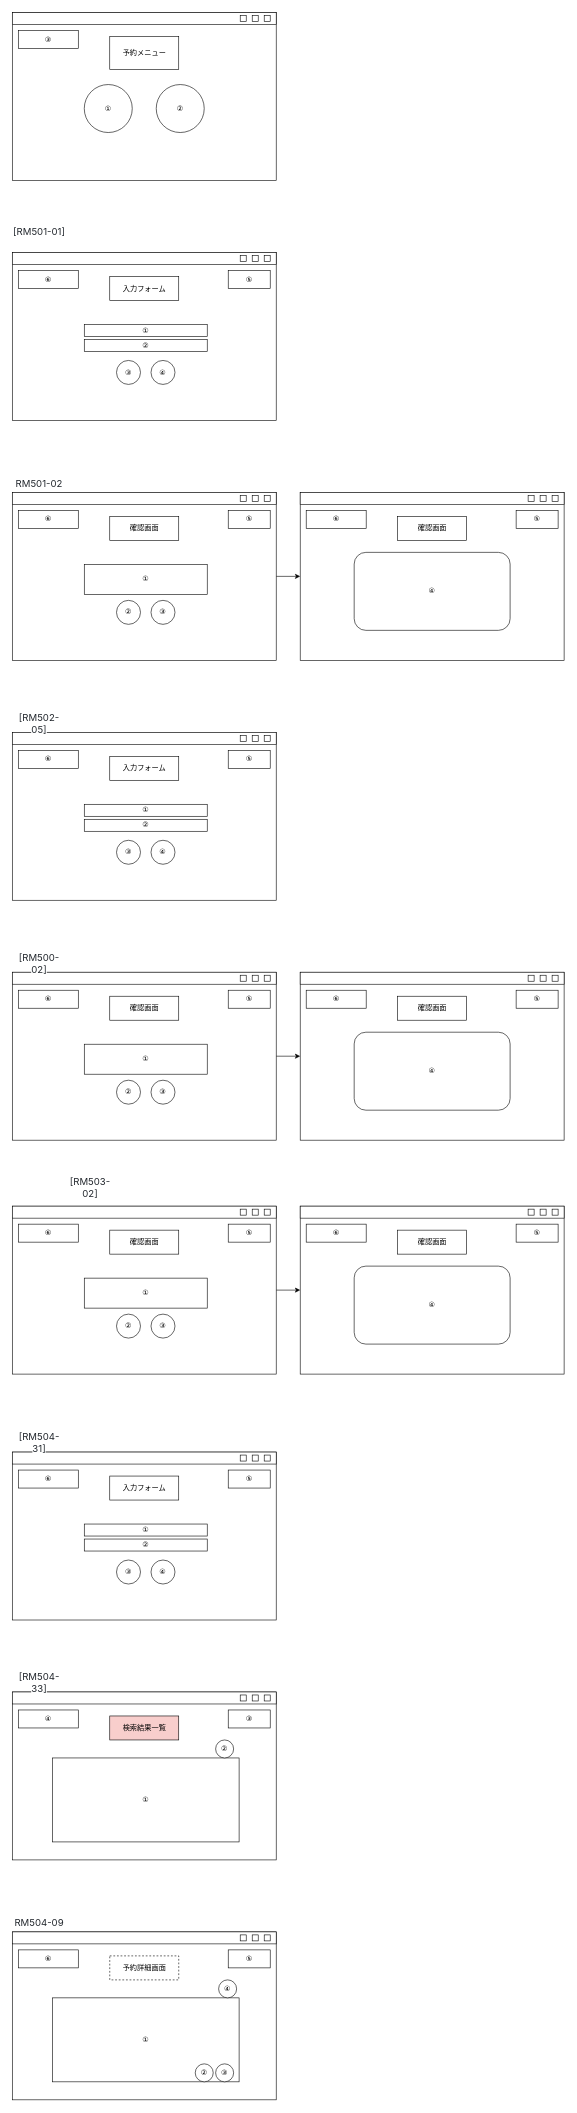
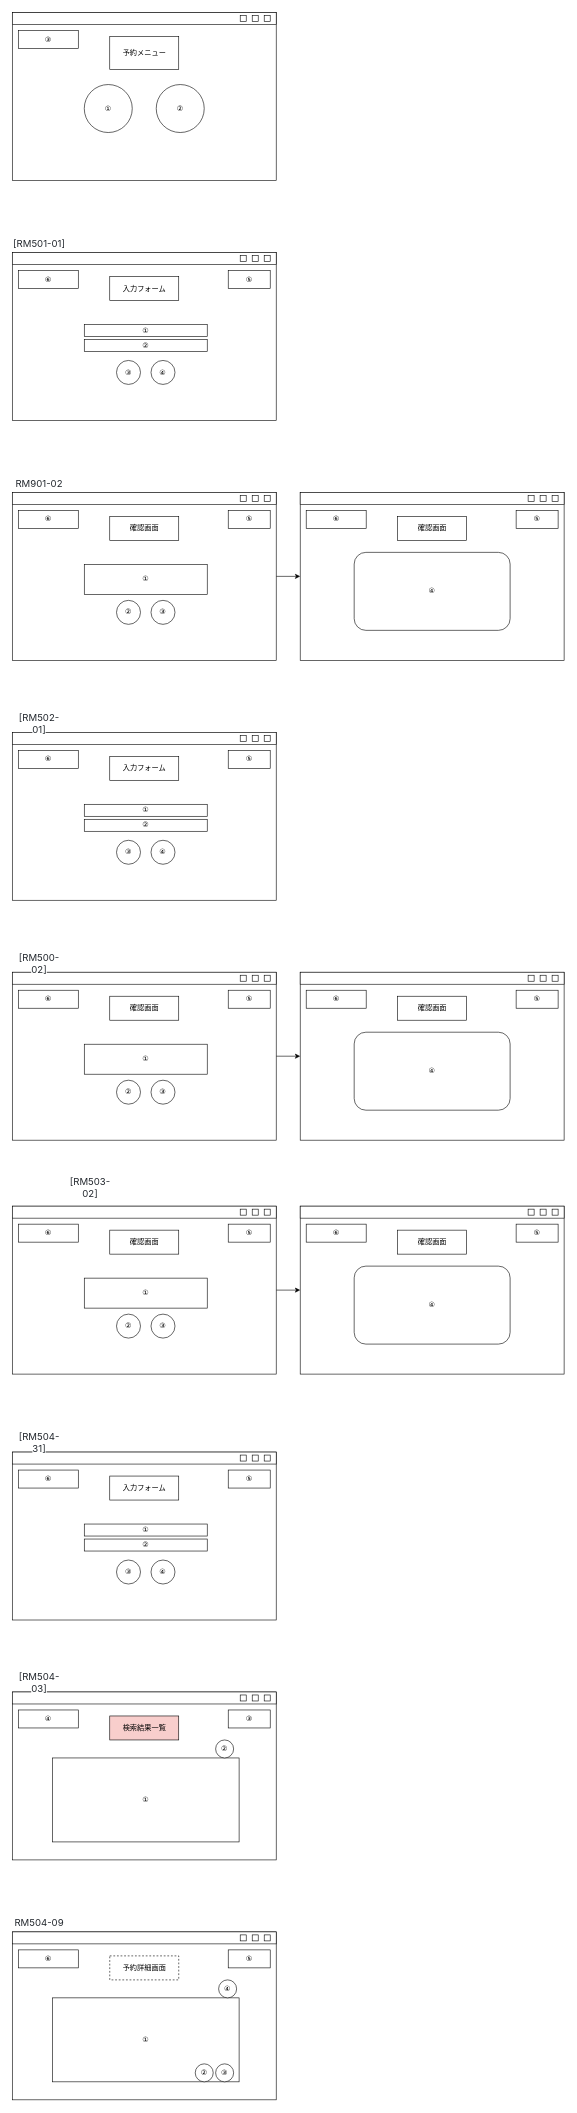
(39, 231) -> (39, 243)
(39, 483) -> (39, 483)
(39, 723) -> (39, 723)
(39, 1683) -> (39, 1683)
